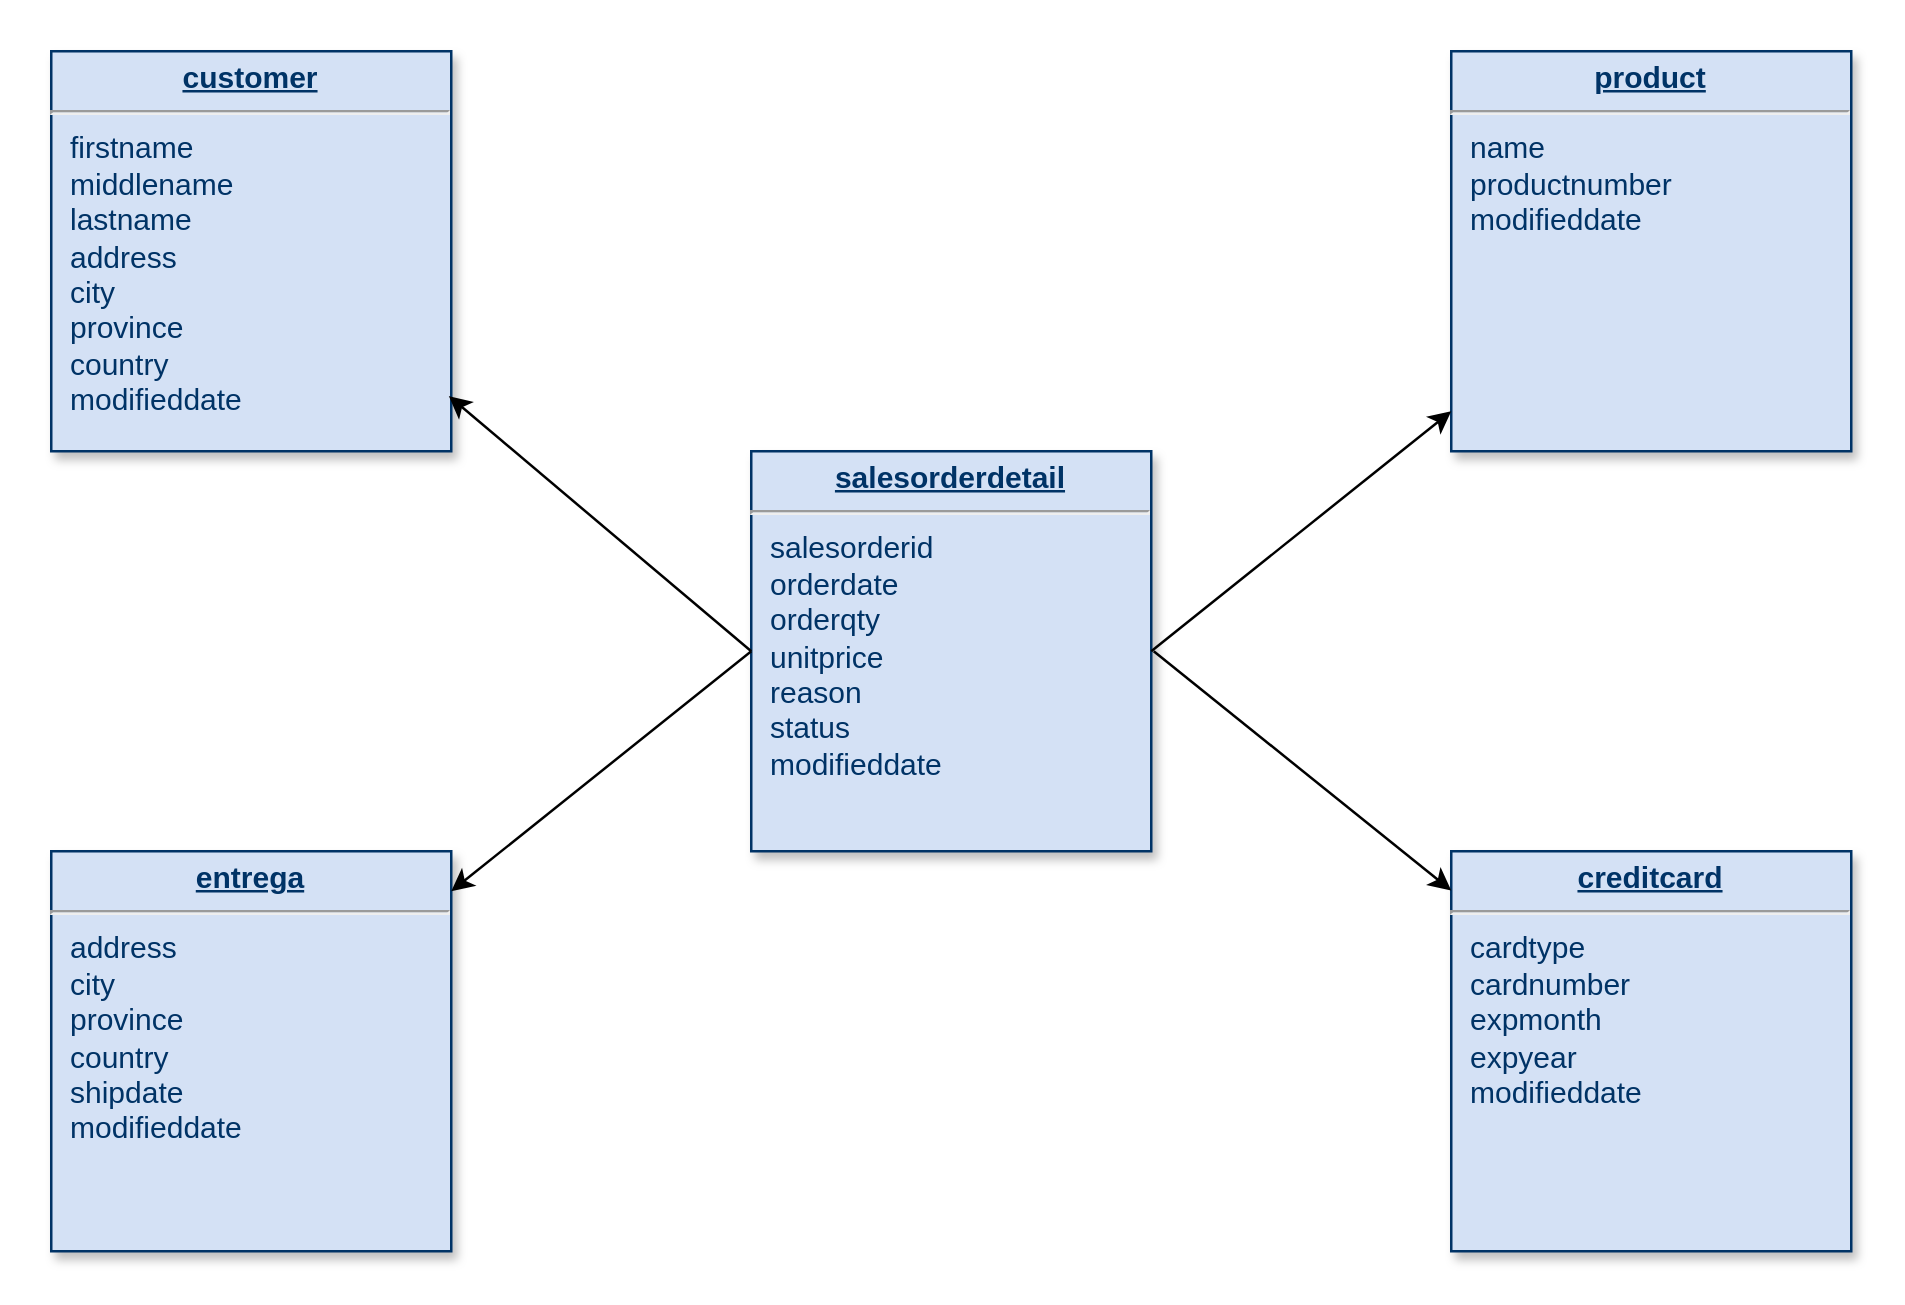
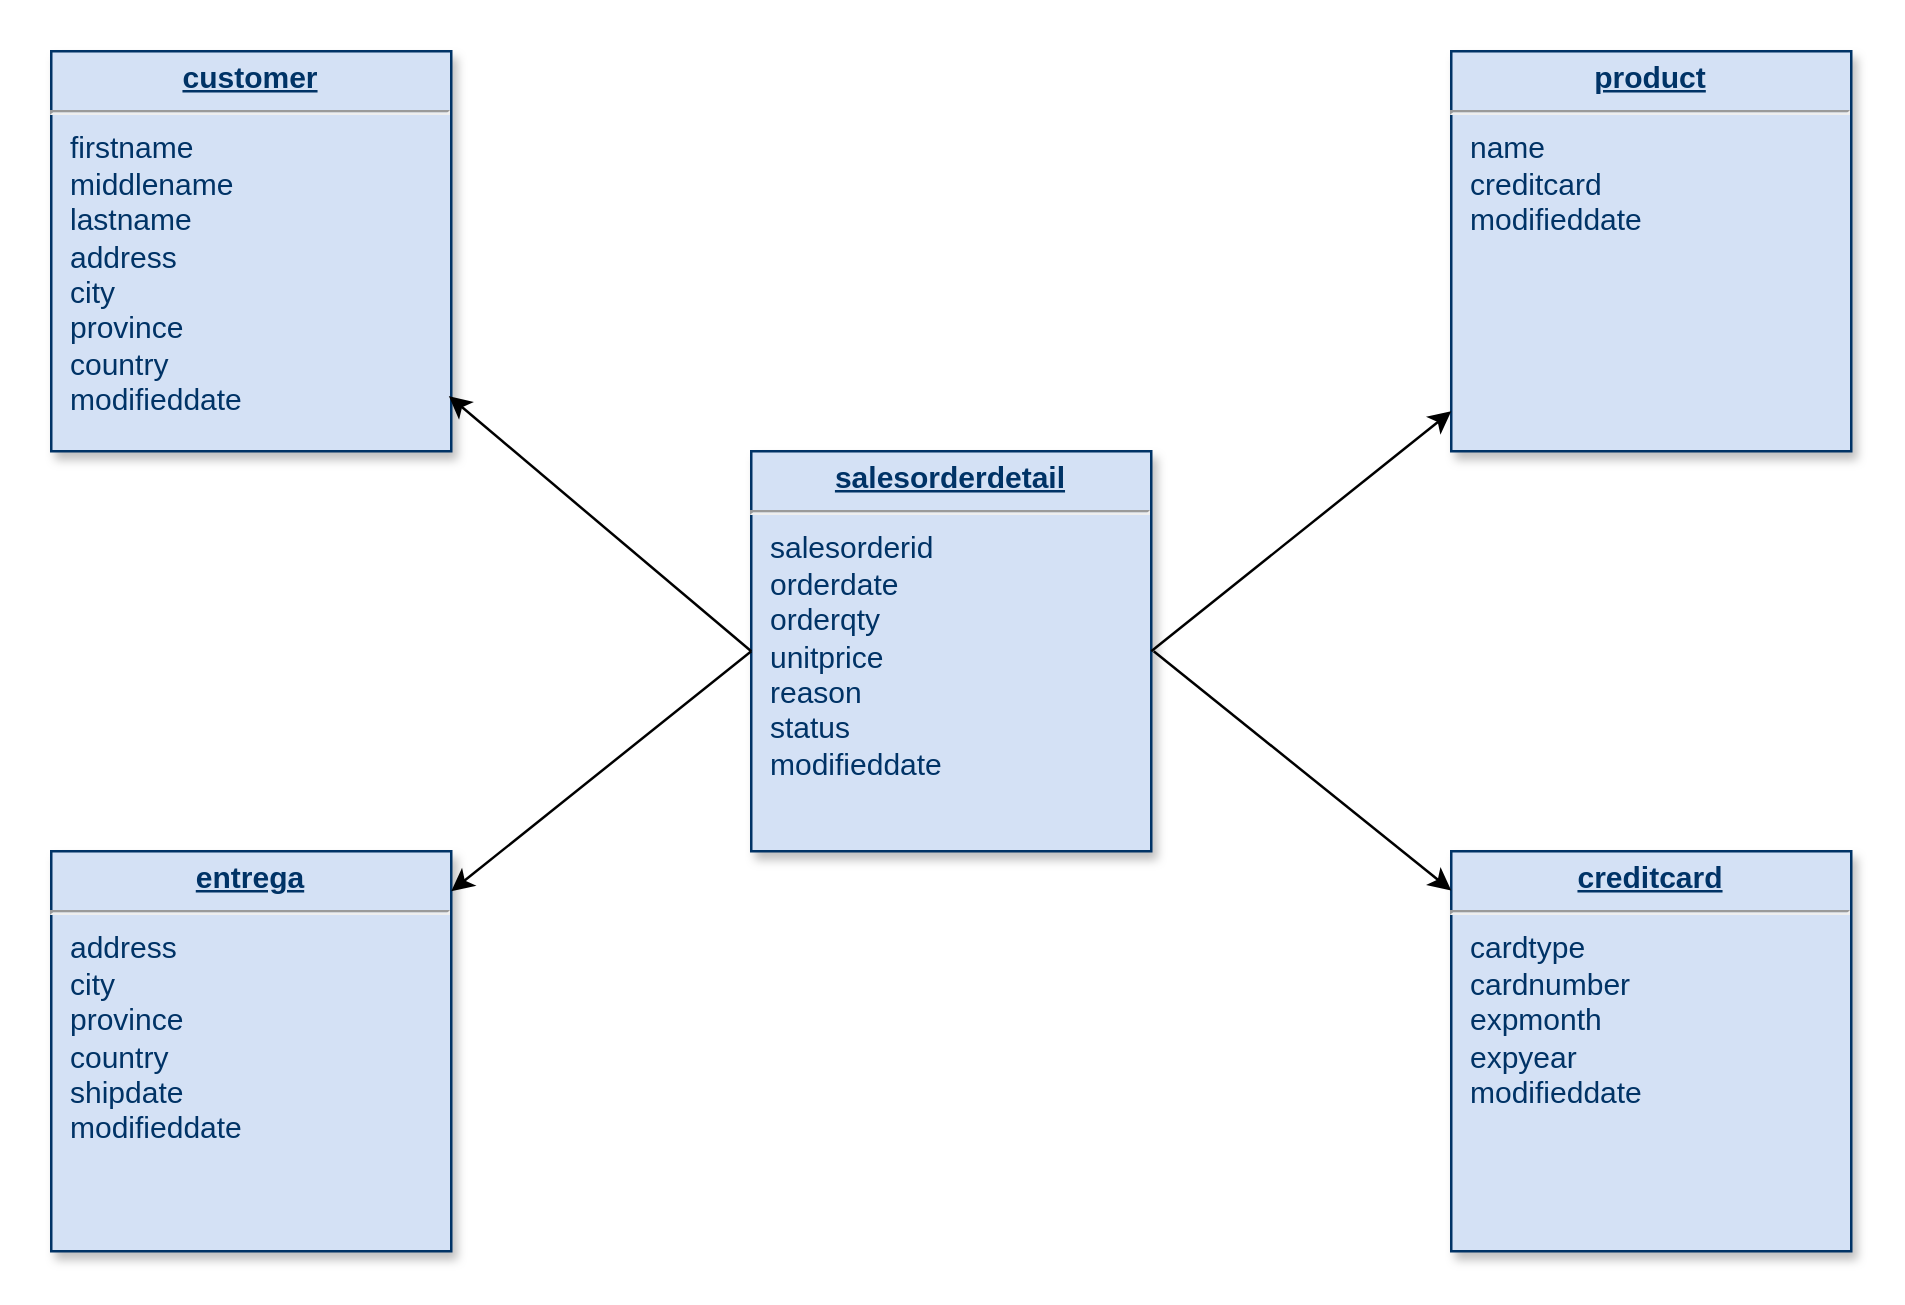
(1560, 123) -> (1544, 123)
